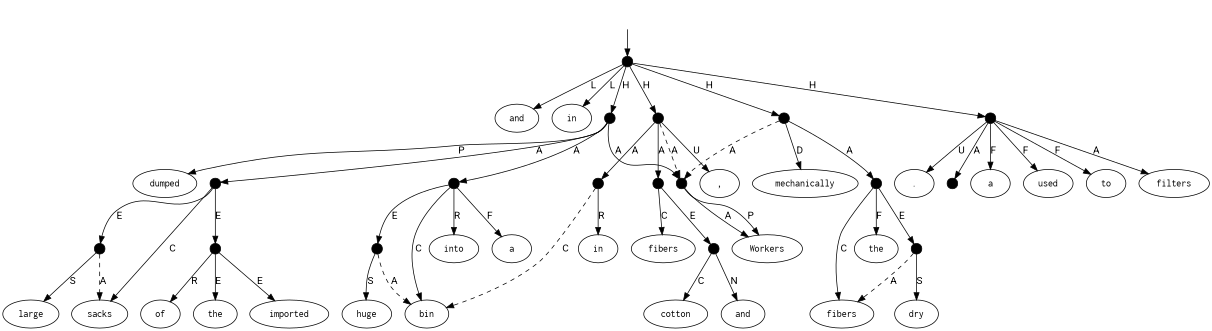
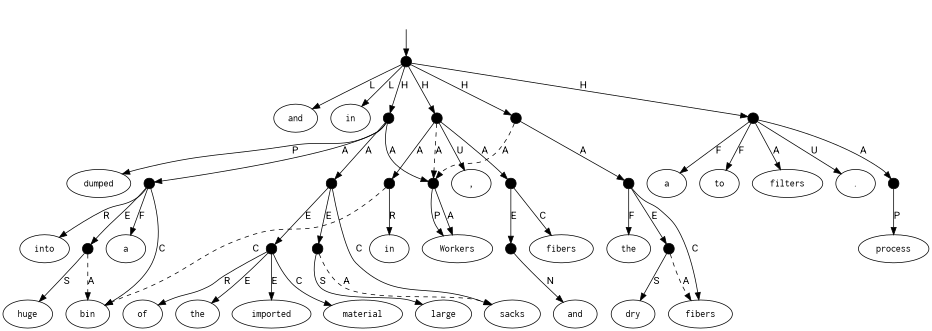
(805, 183) -> none
(1048, 183) -> none
none -> (894, 249)
none -> (363, 314)
(676, 314) -> none
